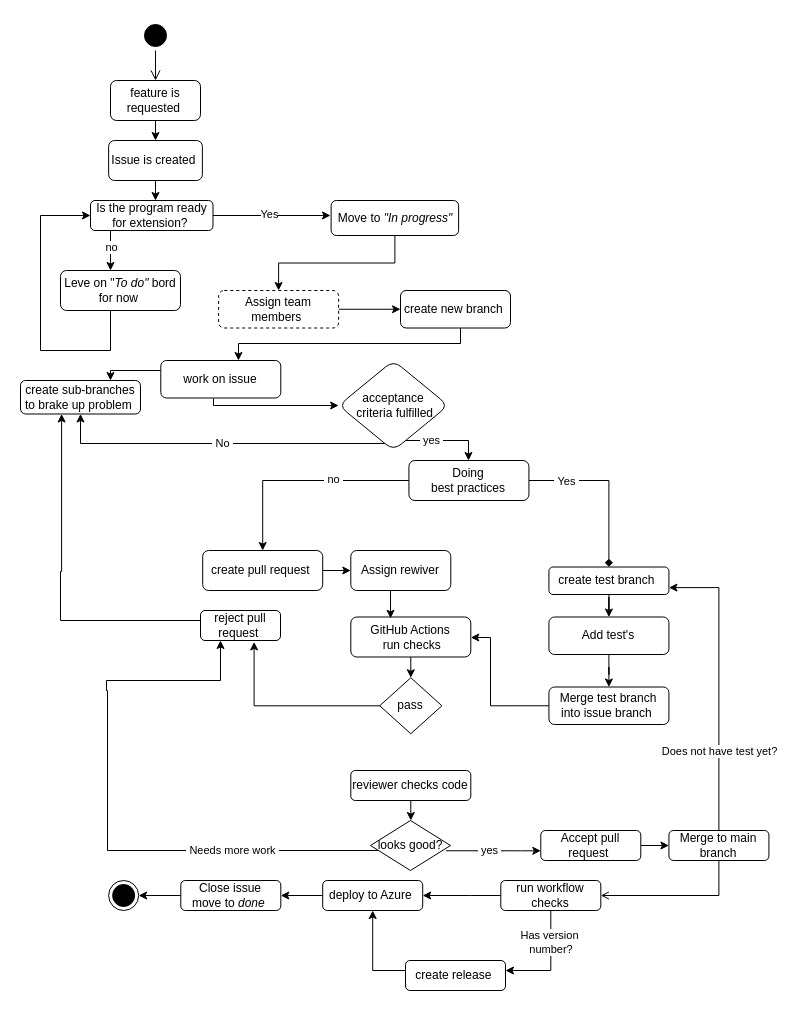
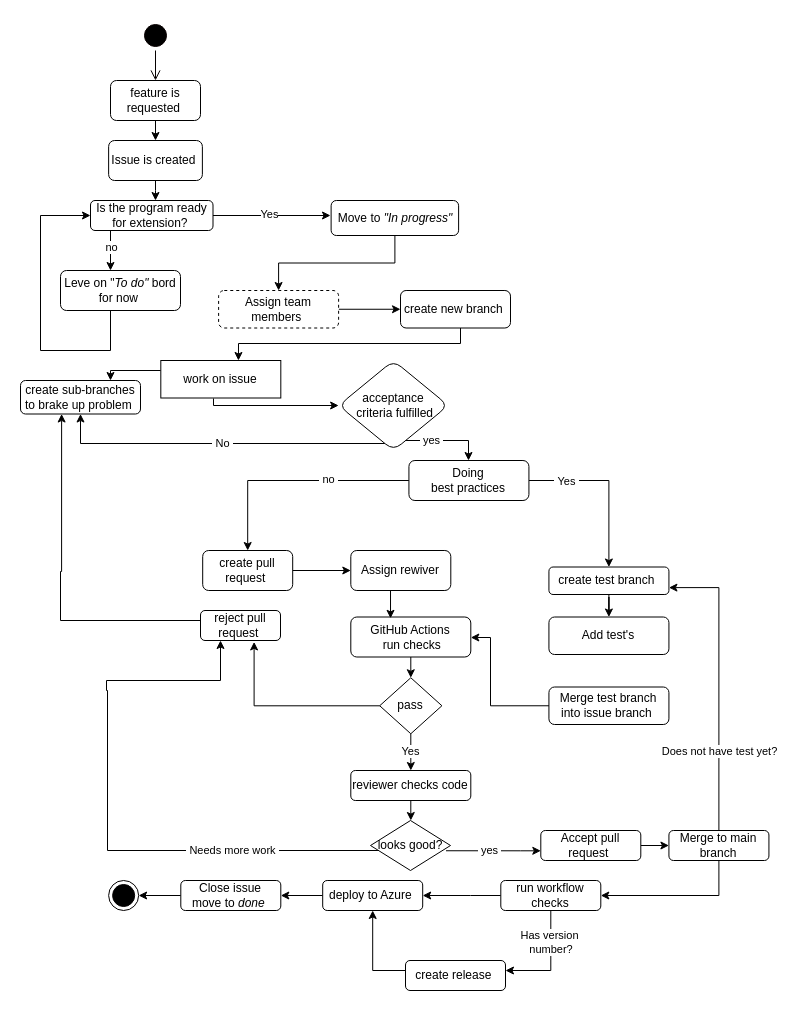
(221, 379) -> (221, 379)
(609, 558) -> (609, 559)
(263, 571) -> (248, 571)
(609, 675) -> none
none -> (411, 752)
(607, 896) -> (609, 896)
